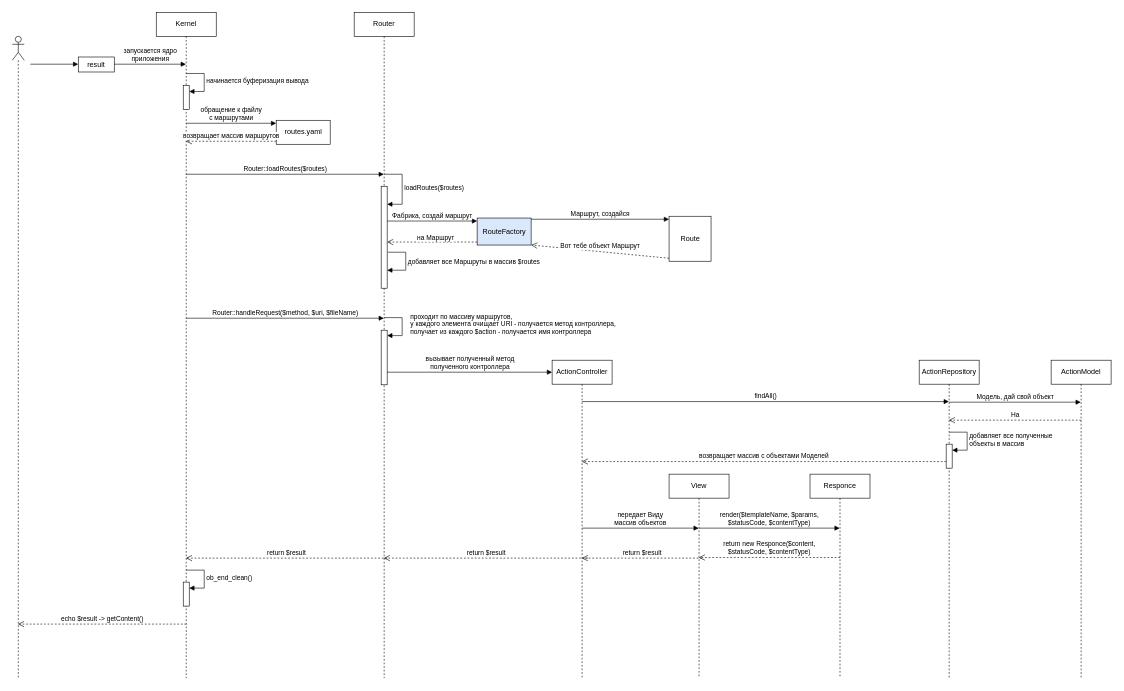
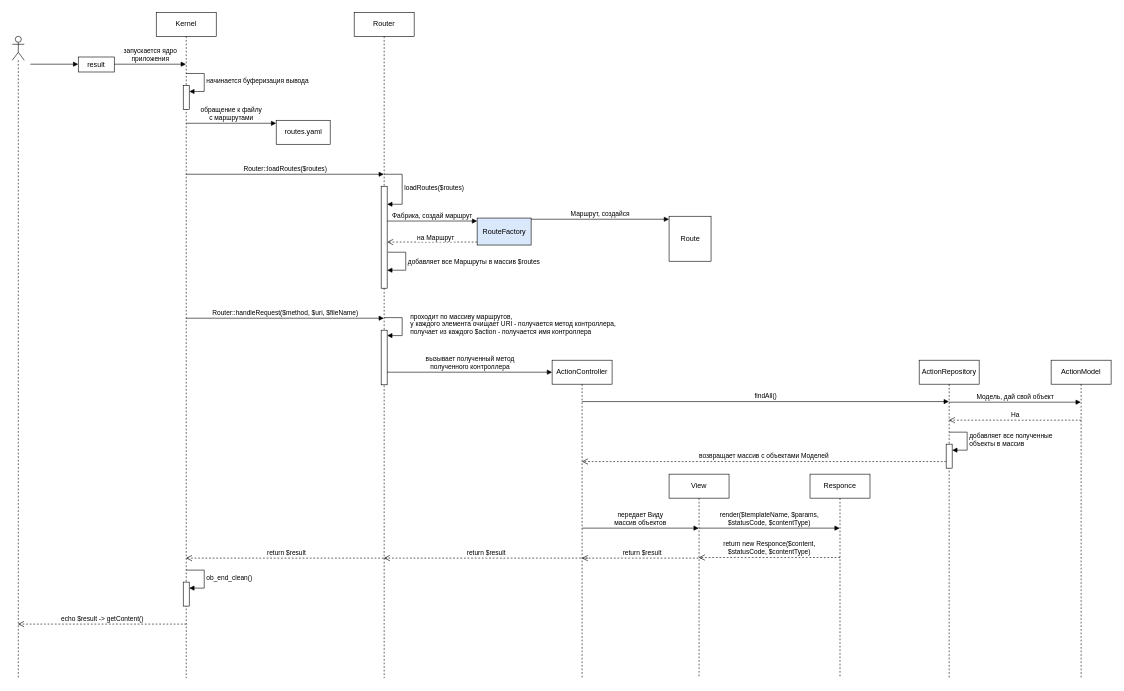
(233, 141) -> none
(599, 252) -> none
